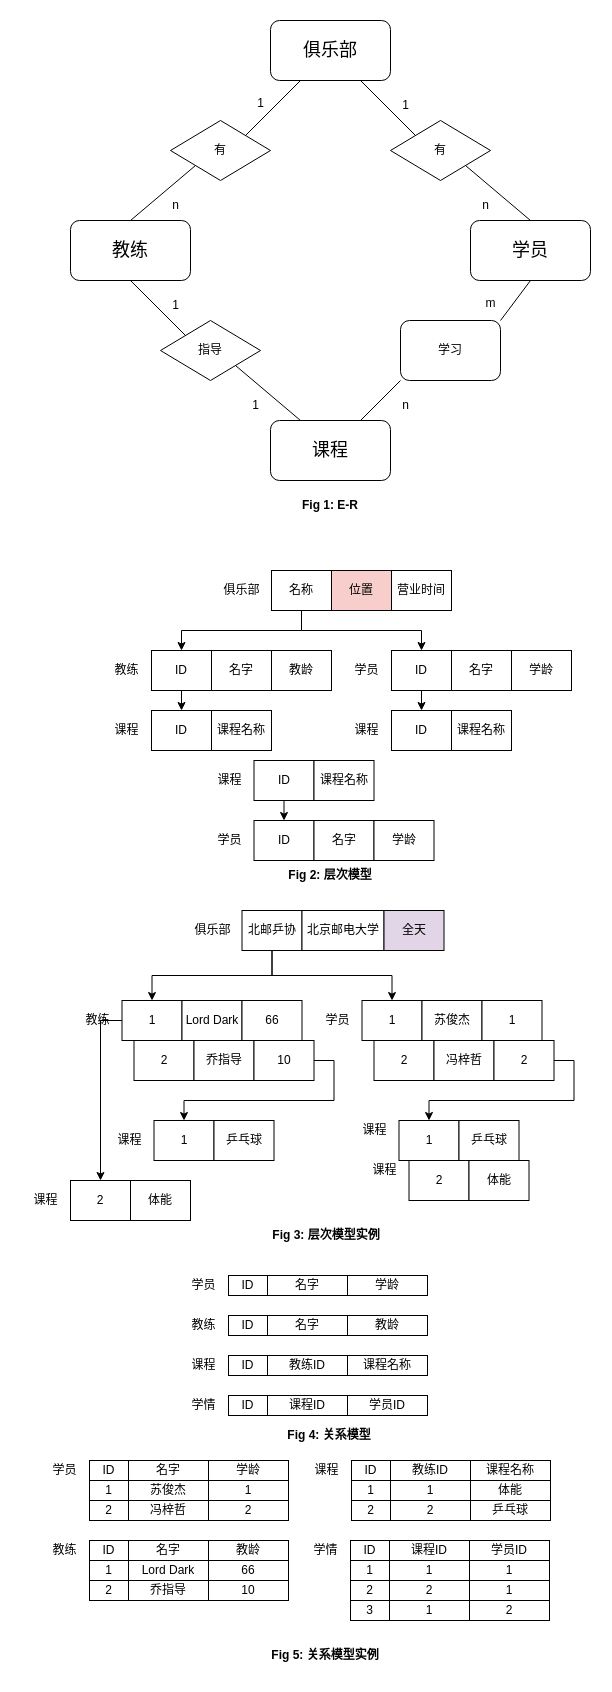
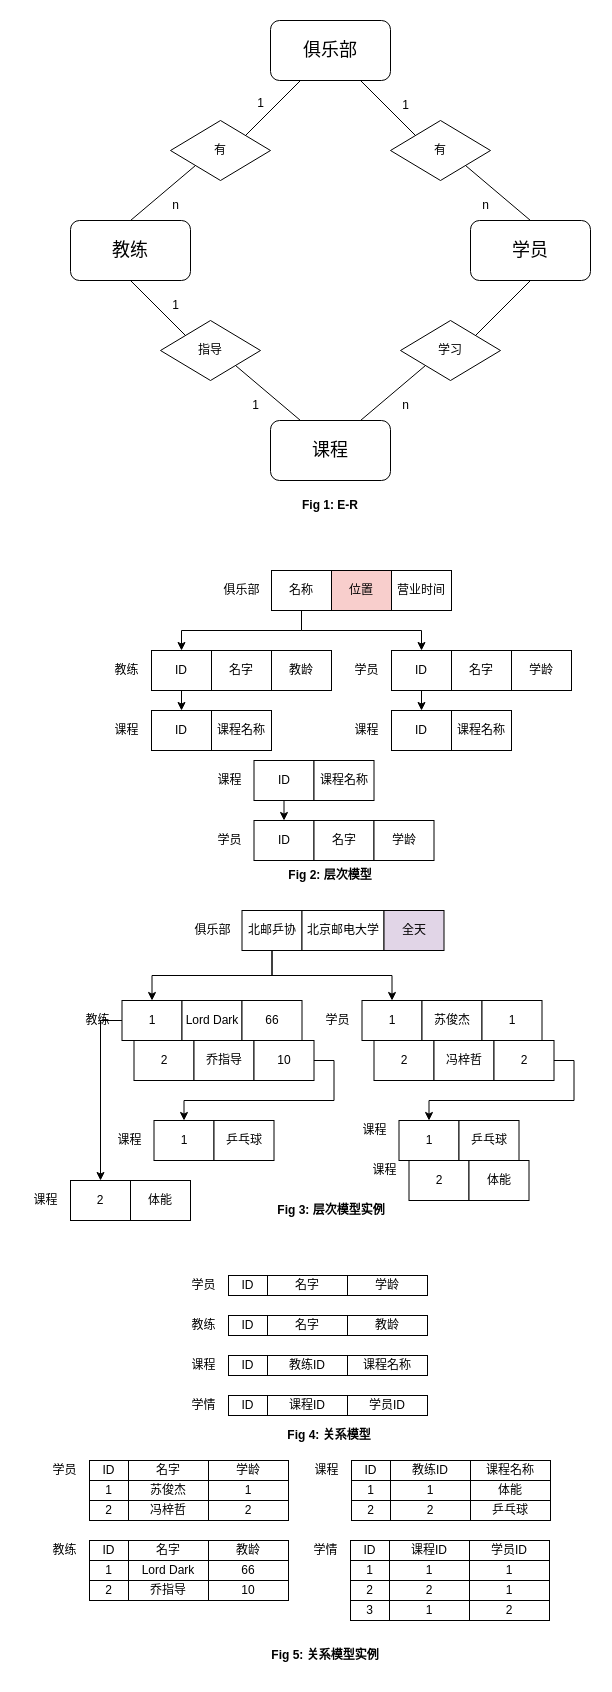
(491, 304) -> none
(451, 351) -> (451, 351)
(327, 1236) -> (332, 1211)
